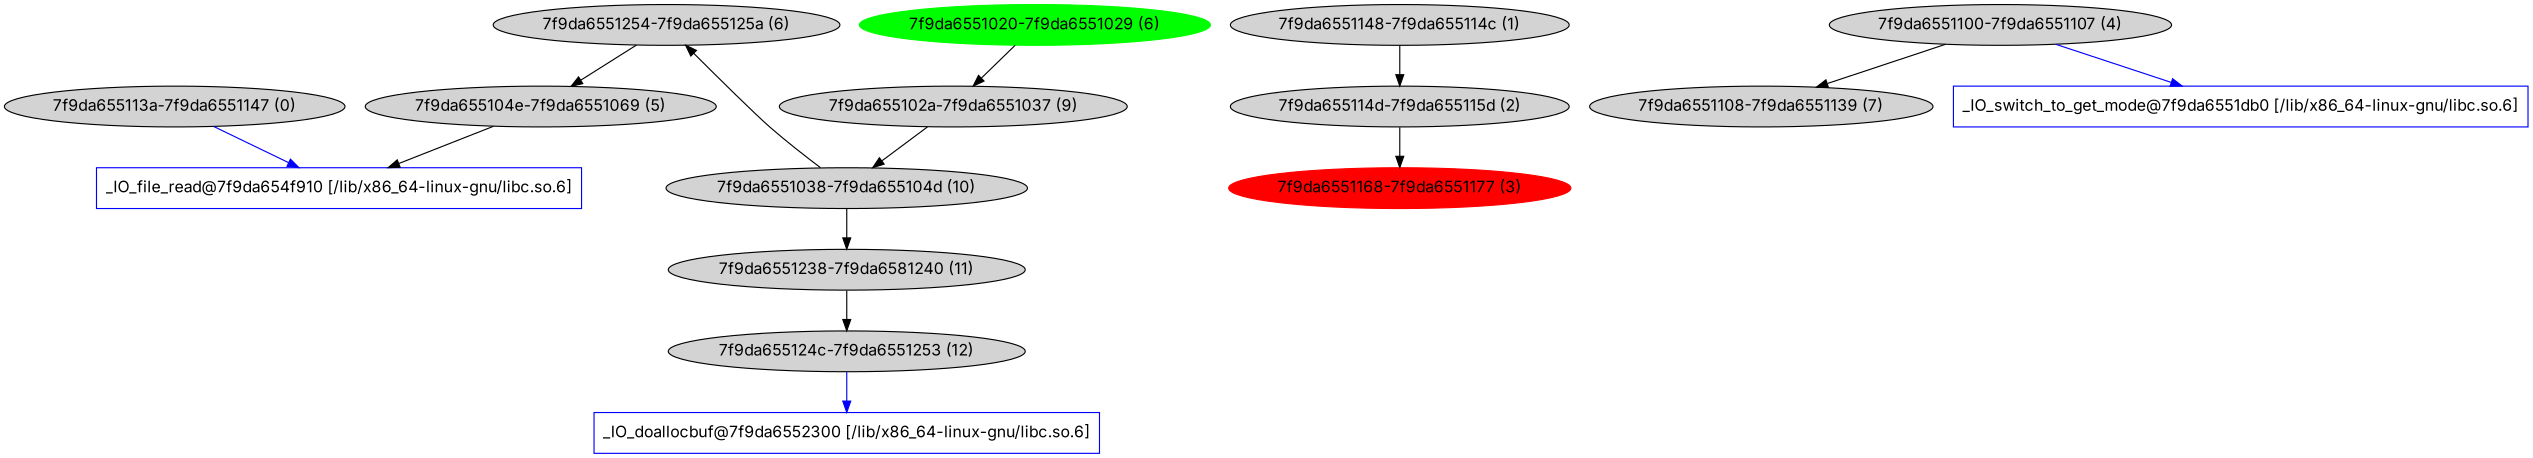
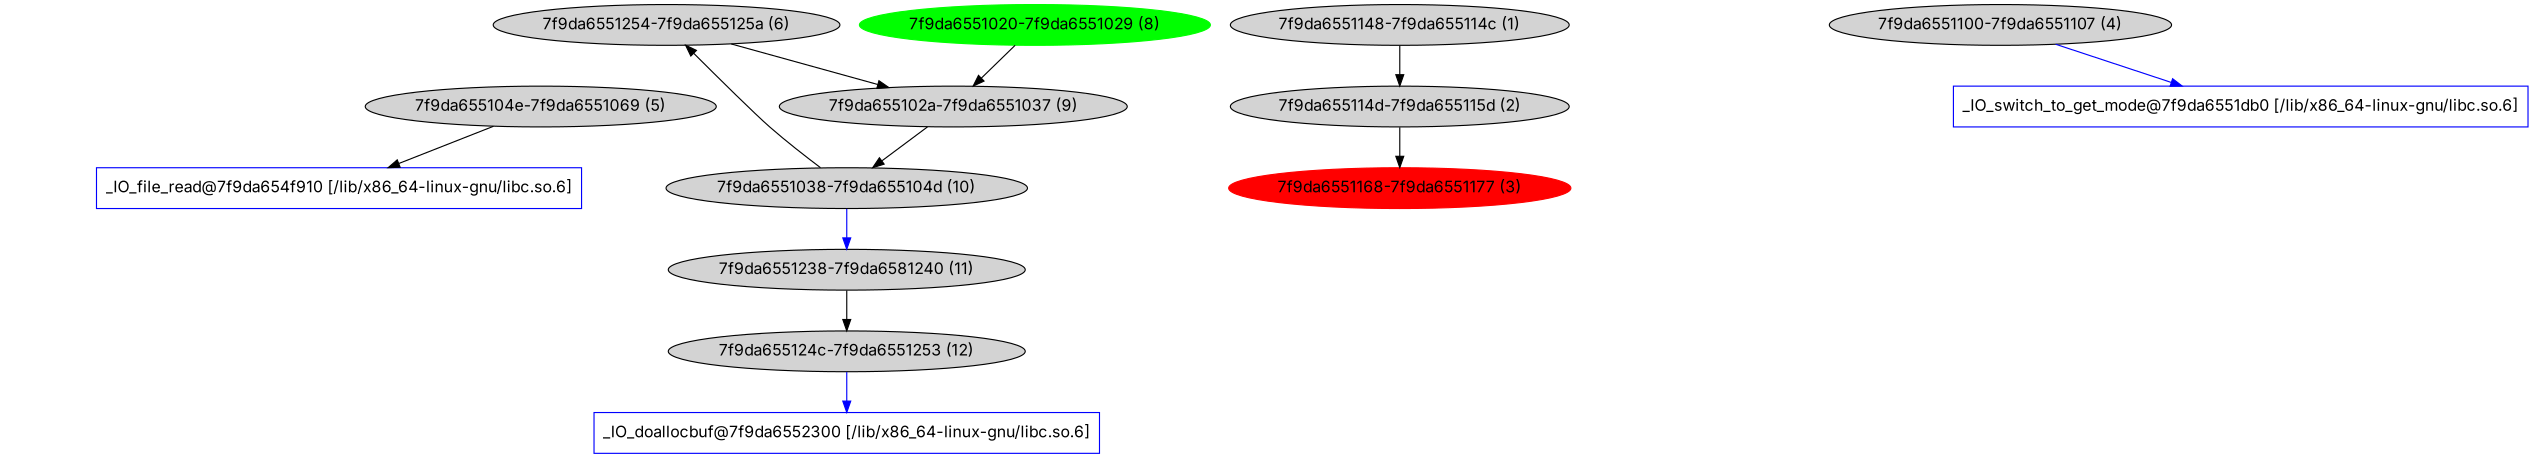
(1035, 25) -> (1035, 25)
(609, 63) -> (805, 64)
(175, 107) -> none
(1761, 107) -> none
(847, 223) -> (847, 223)
